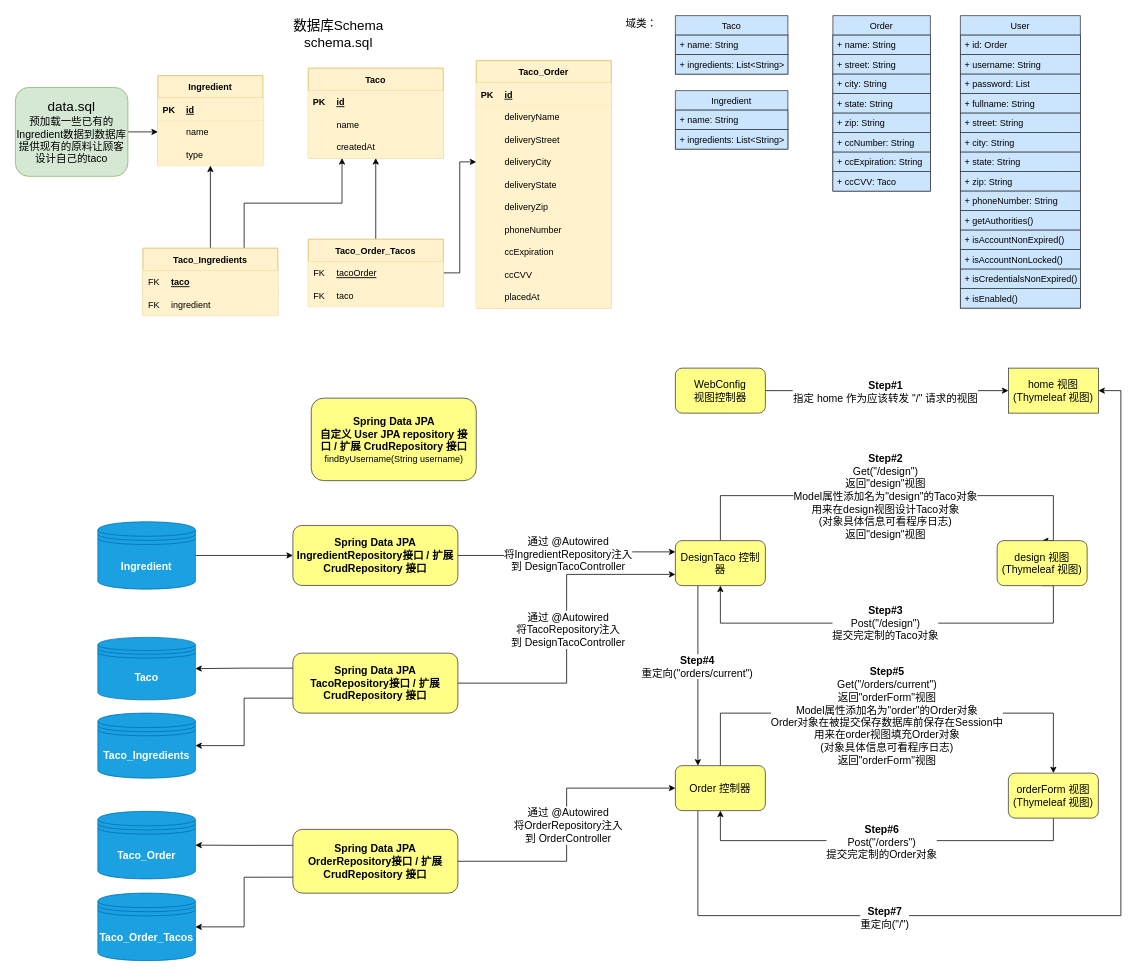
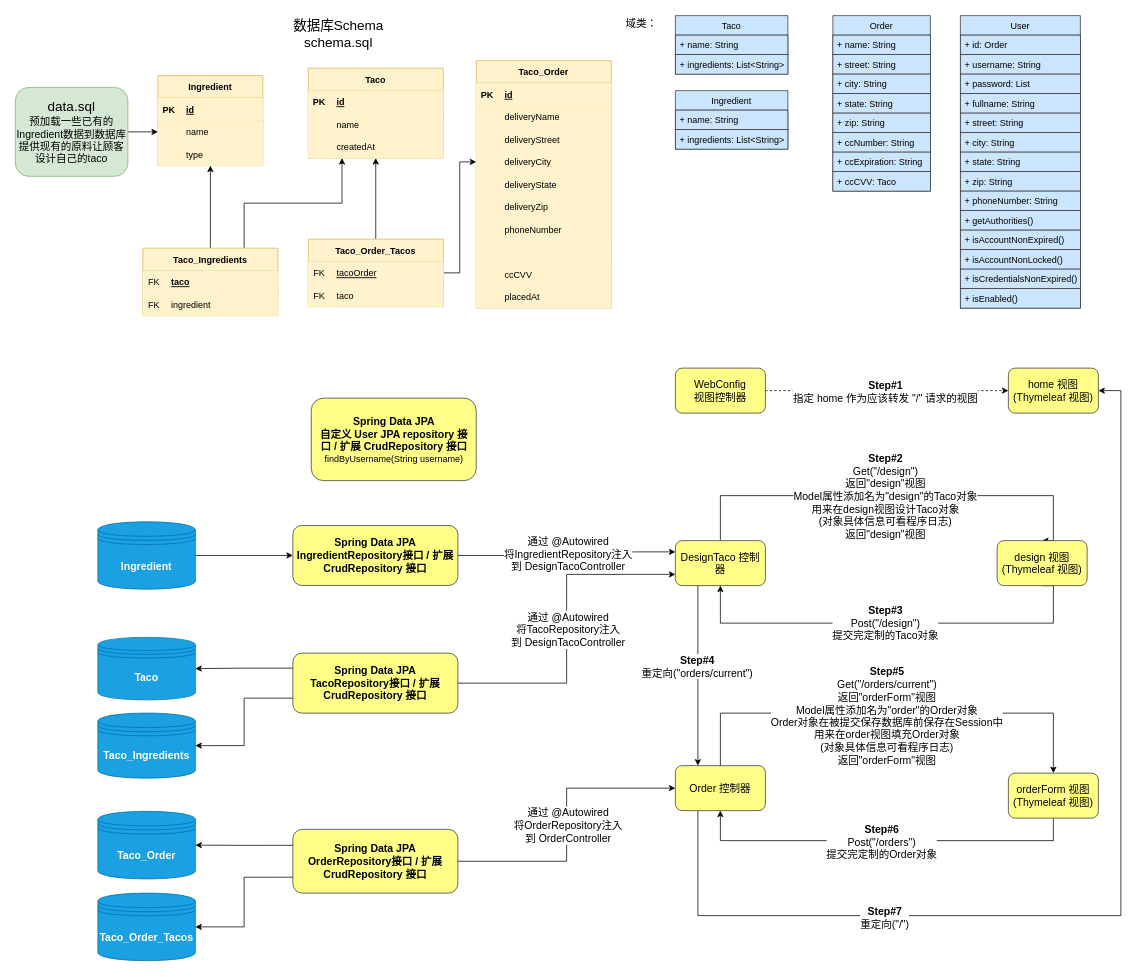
(555, 252) -> none
(779, 390) -> (779, 390)
(1053, 390) -> (1053, 390)
